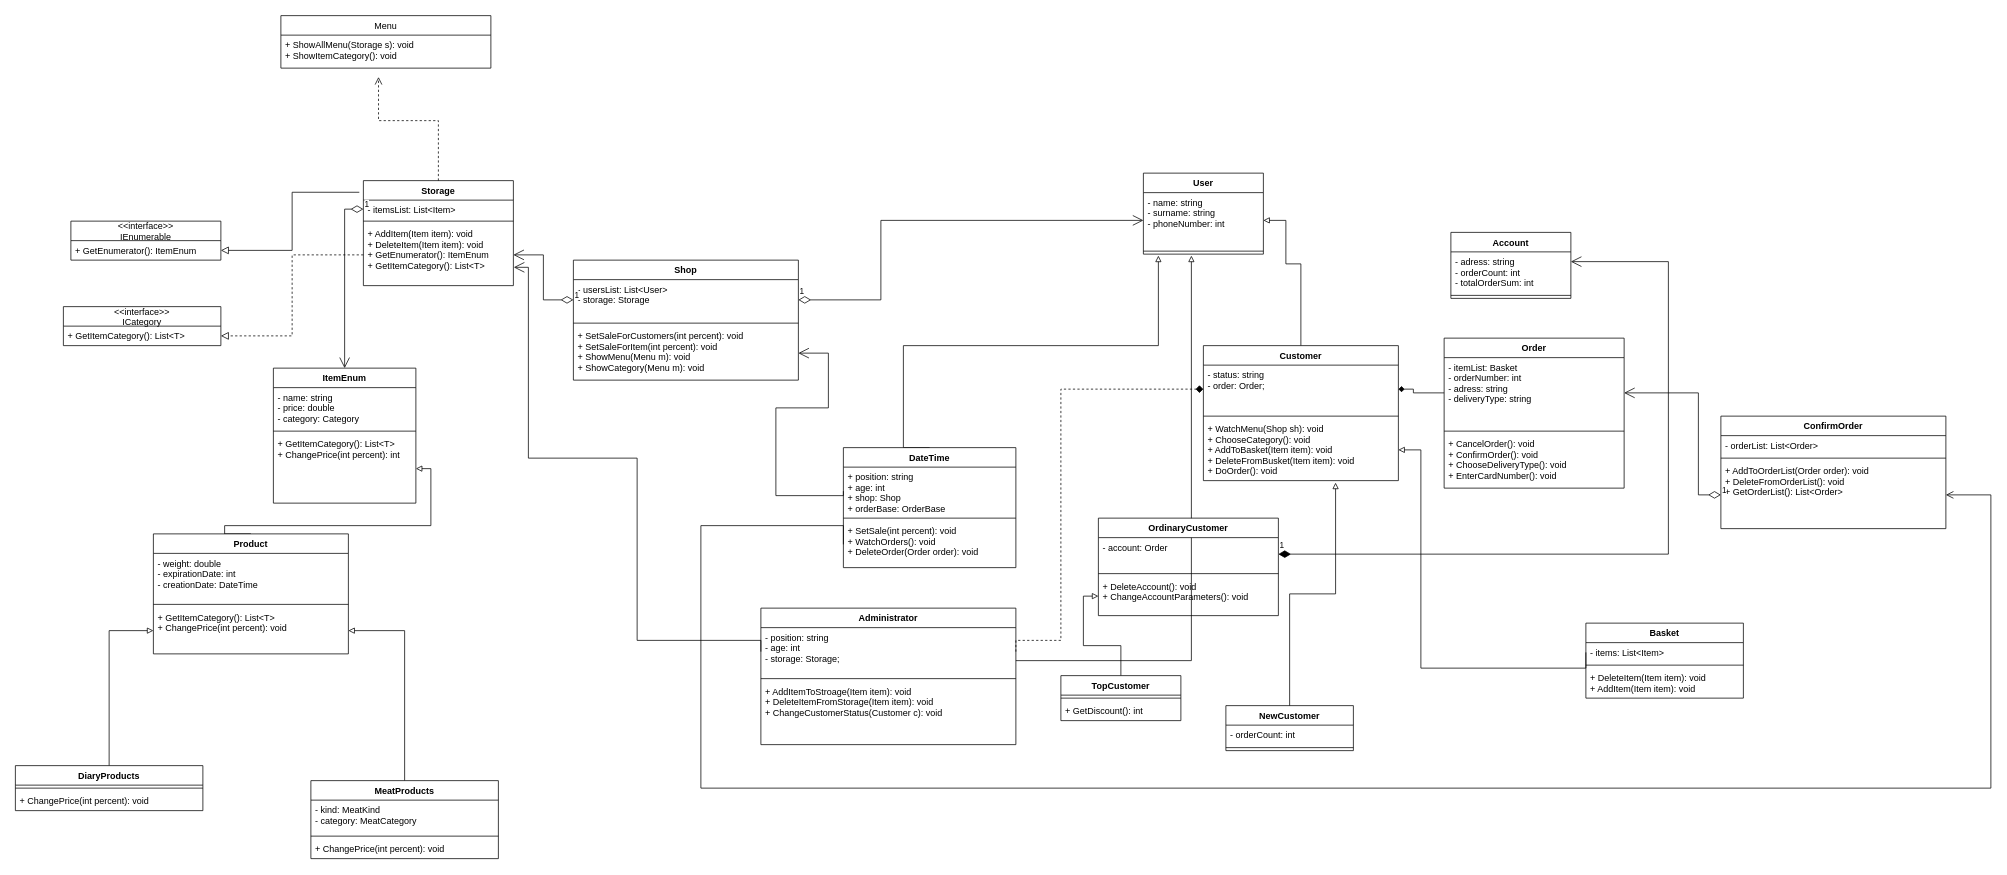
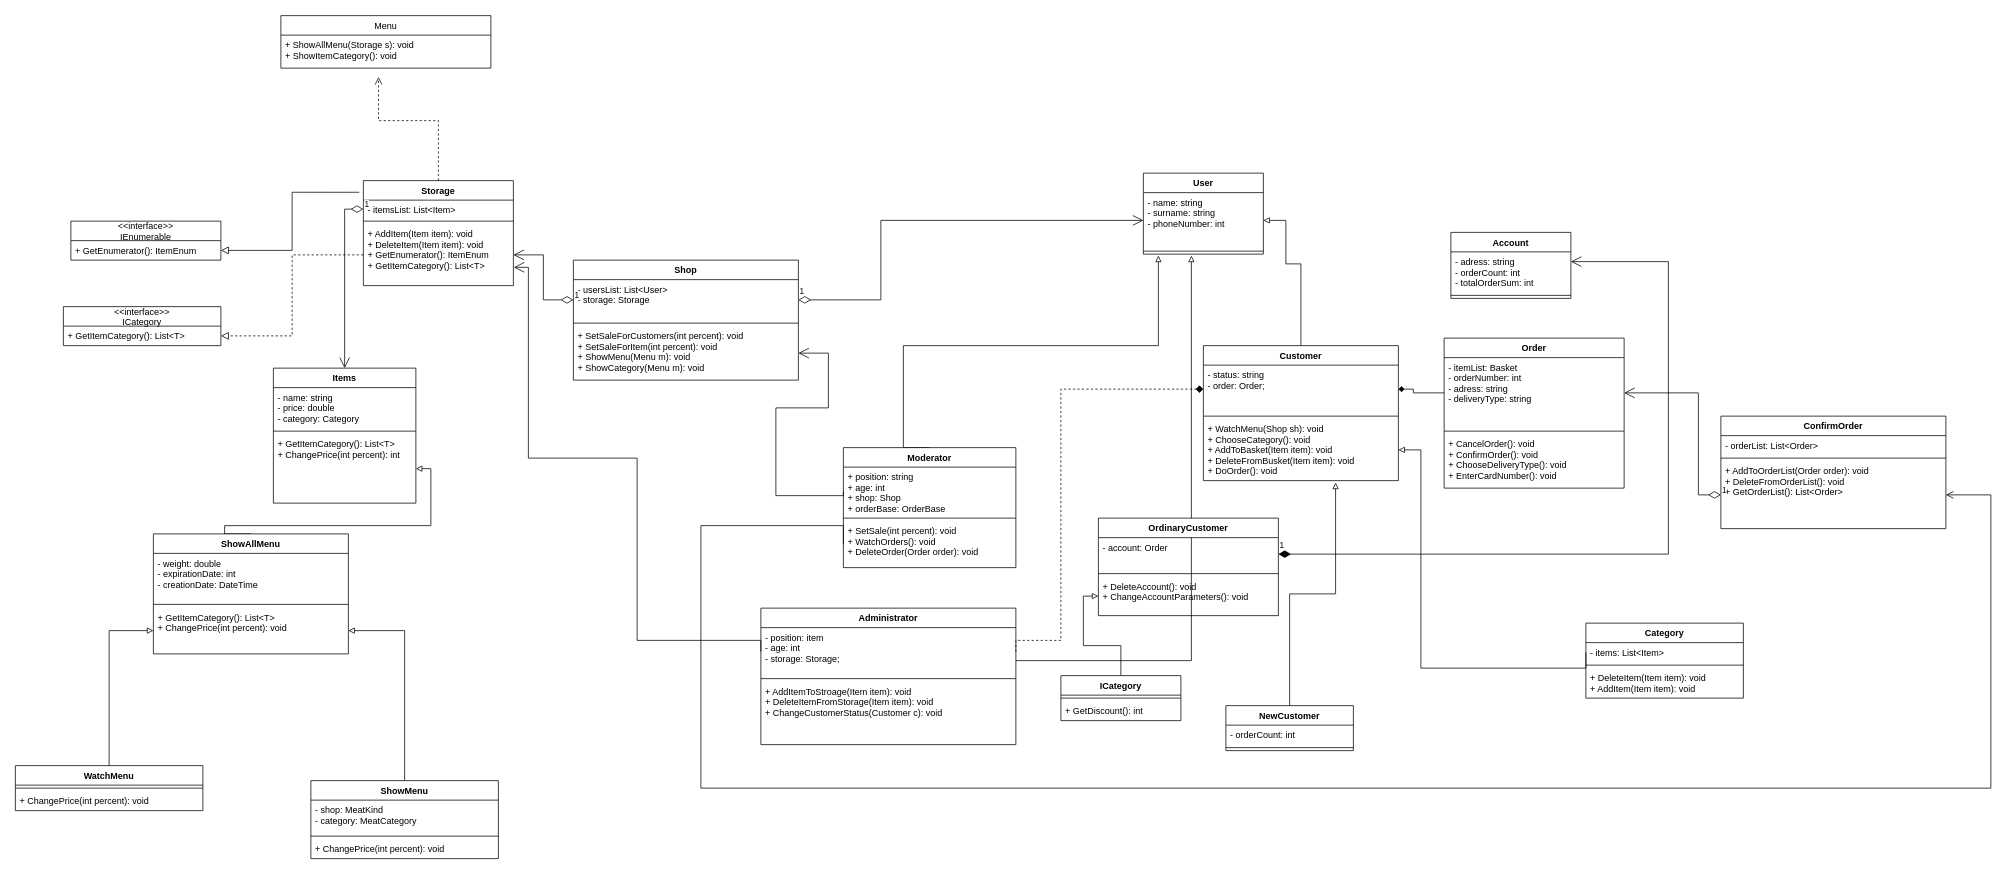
(344, 378) -> (344, 378)
(929, 458) -> (929, 458)
(251, 544) -> (251, 544)
(1664, 633) -> (1664, 633)
(803, 638) -> (798, 638)
(1121, 686) -> (1121, 686)
(109, 776) -> (109, 776)
(404, 791) -> (404, 791)
(349, 810) -> (351, 810)
